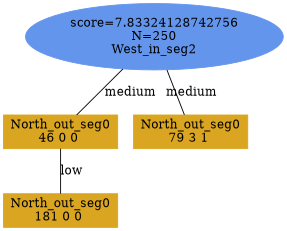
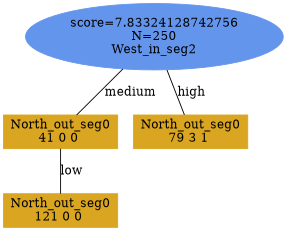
(192, 92) -> (192, 92)
(61, 132) -> (61, 132)
(61, 211) -> (61, 211)
